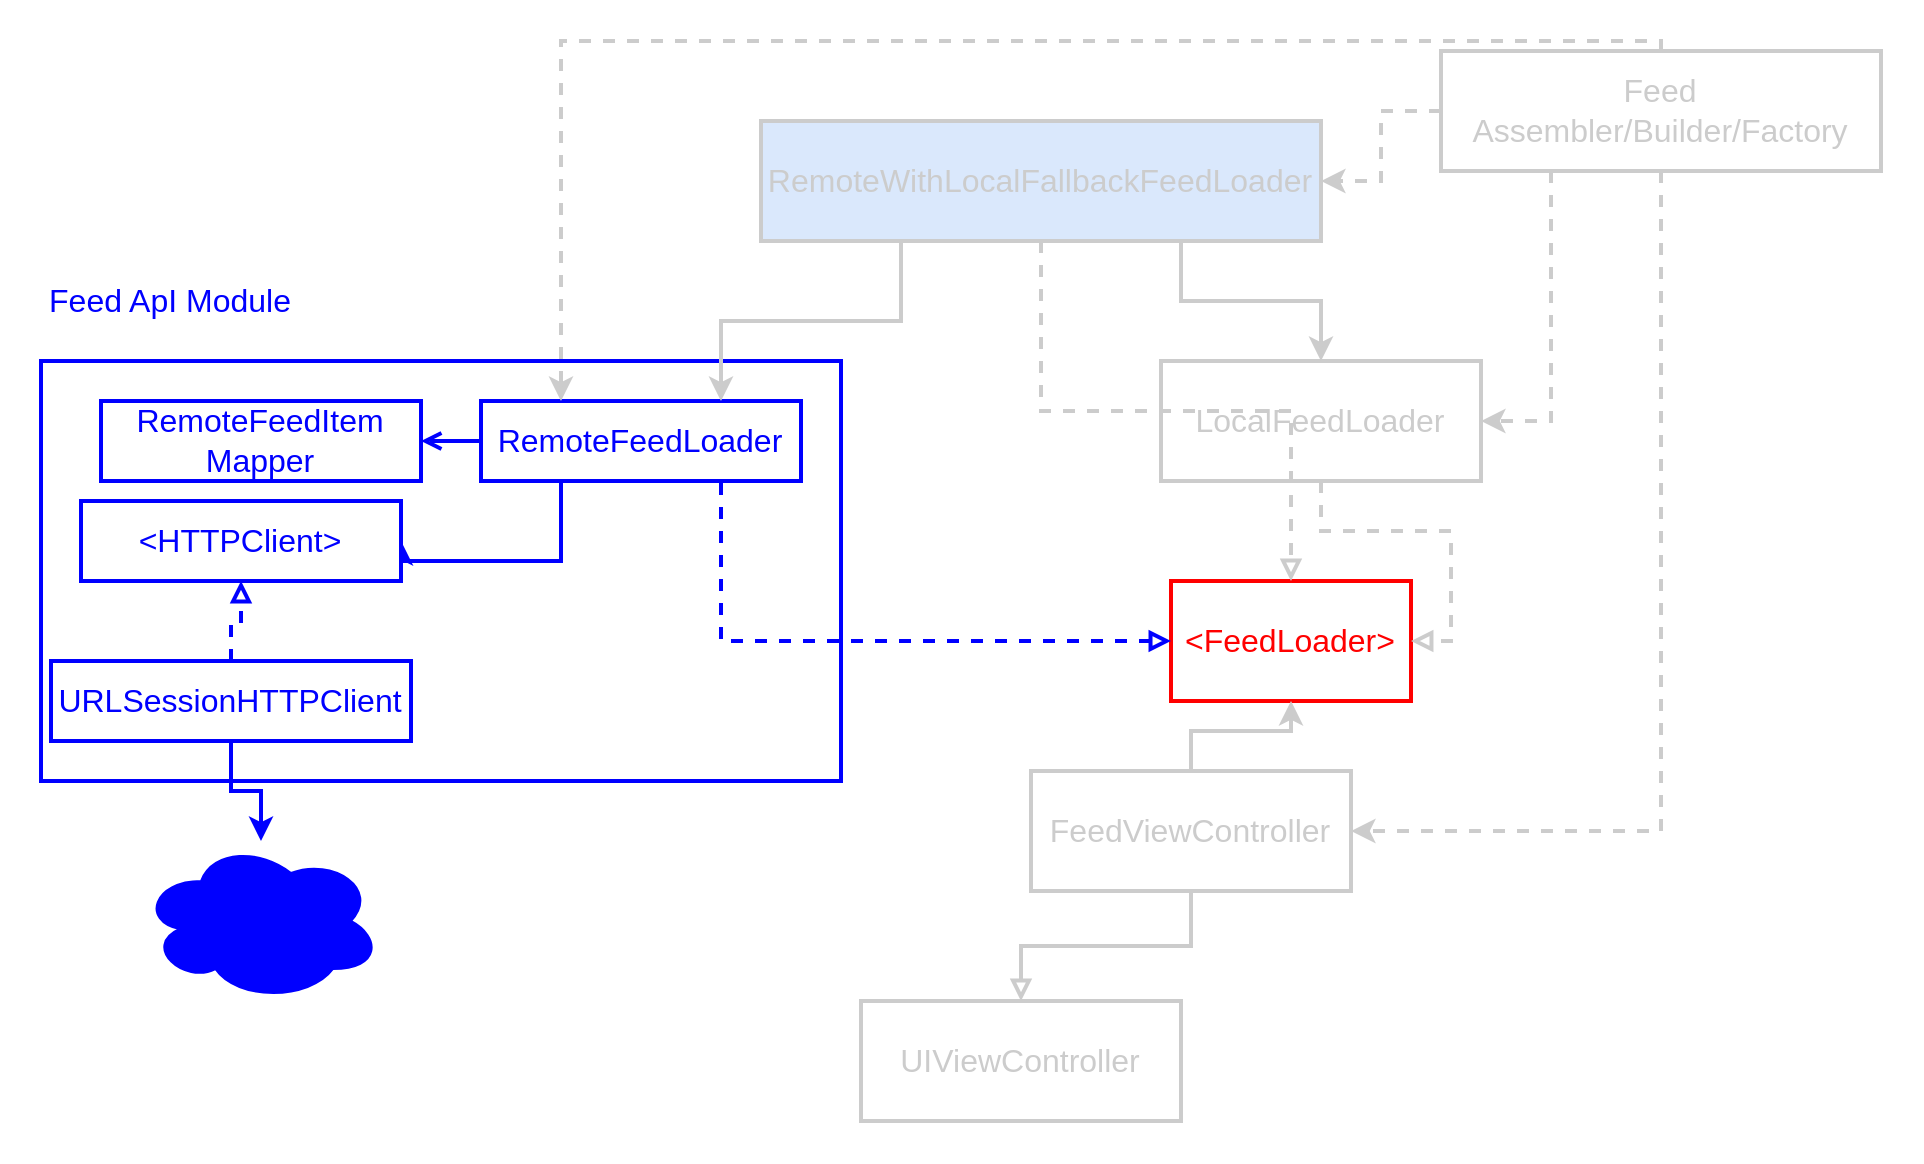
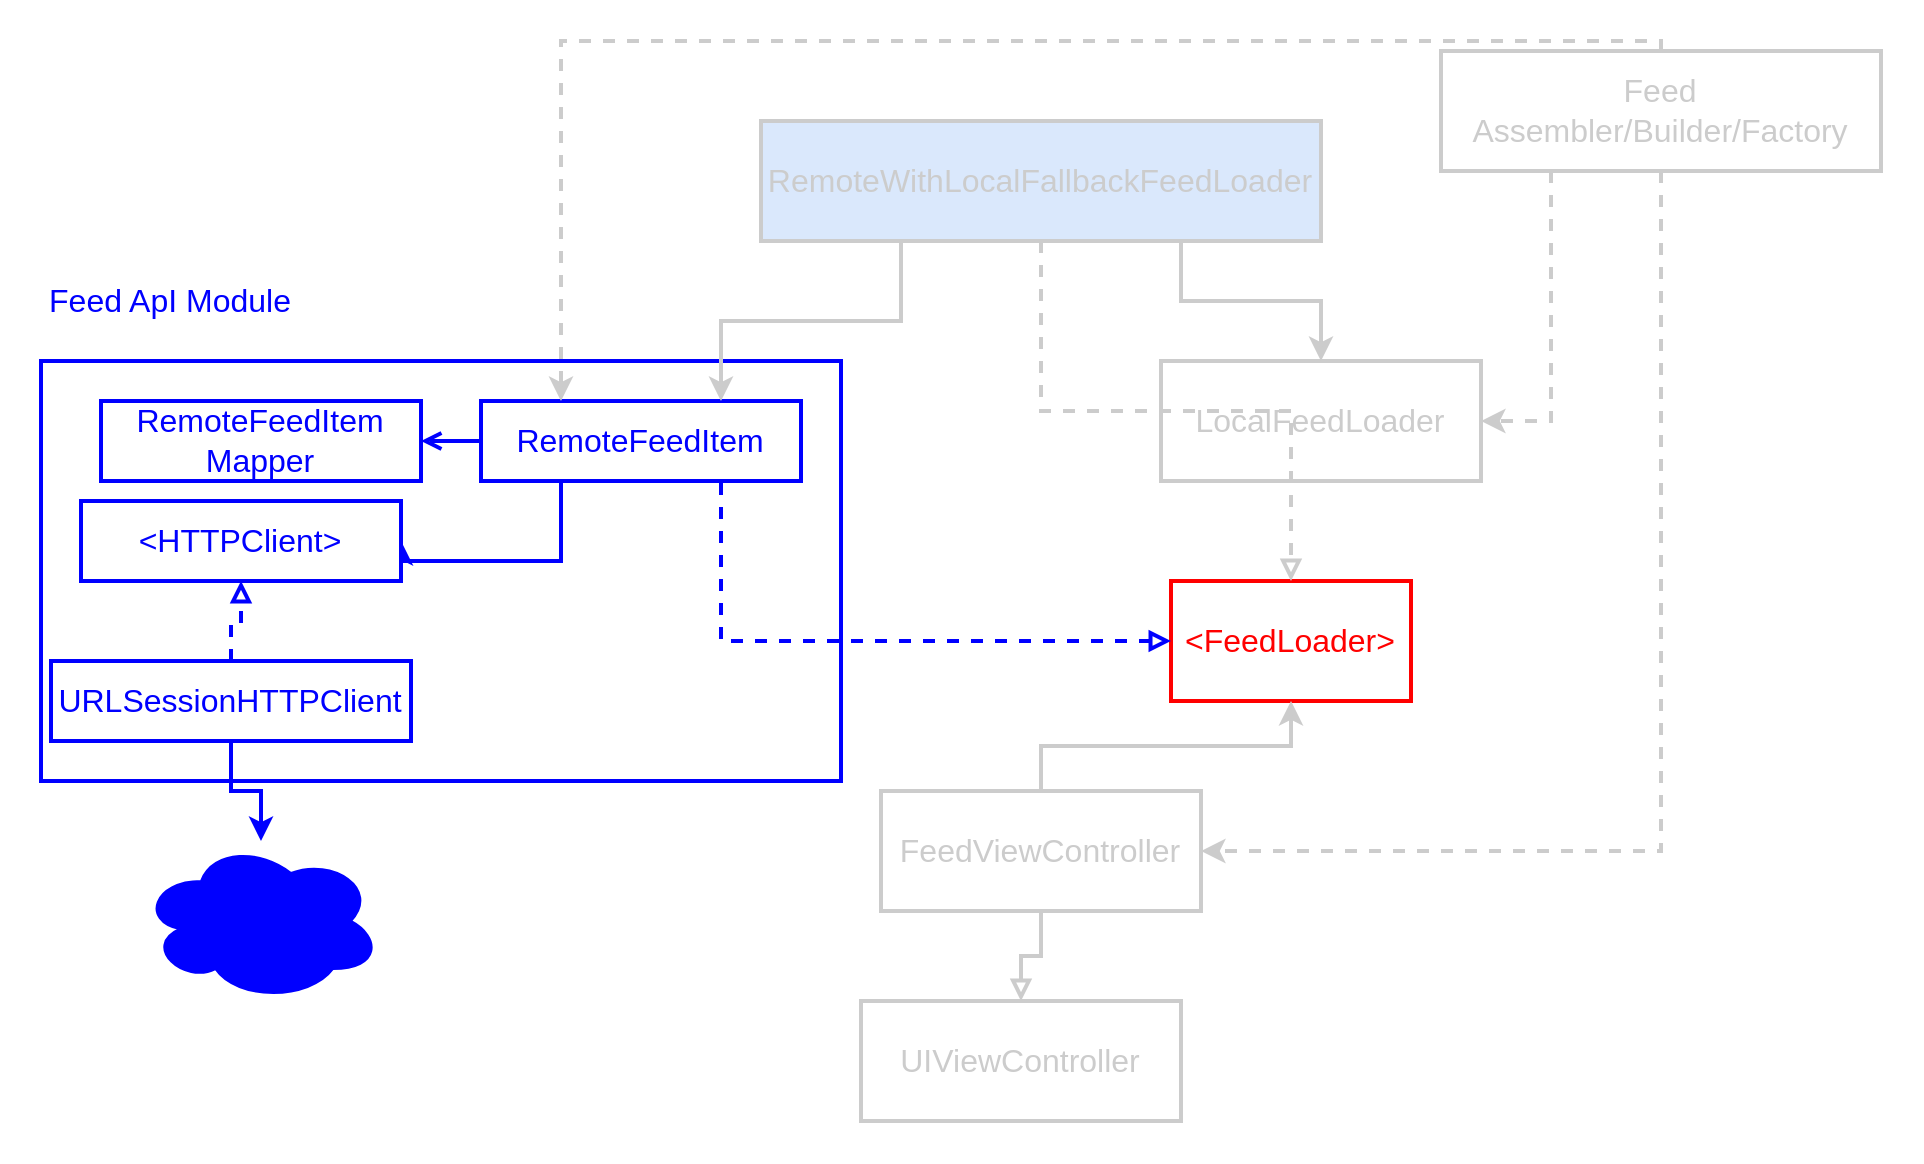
(1381, 114) -> none
(641, 441) -> (641, 441)
(1451, 534) -> none
(1191, 831) -> (1041, 851)
